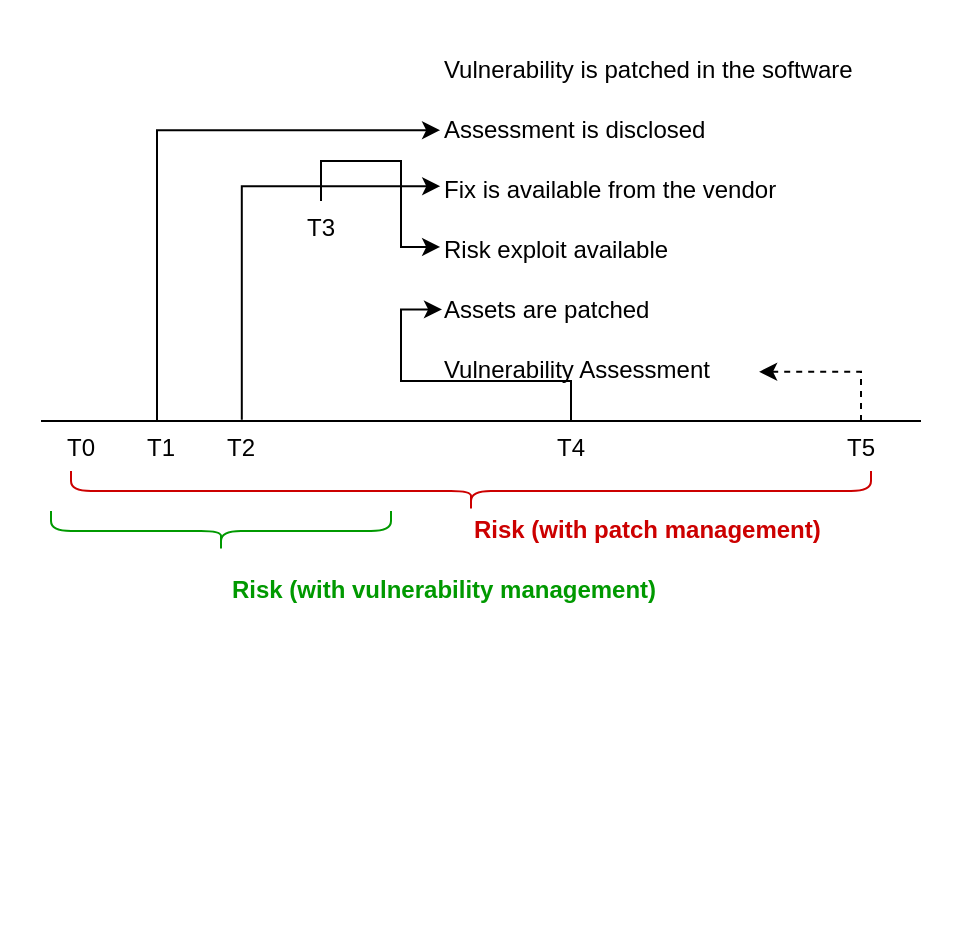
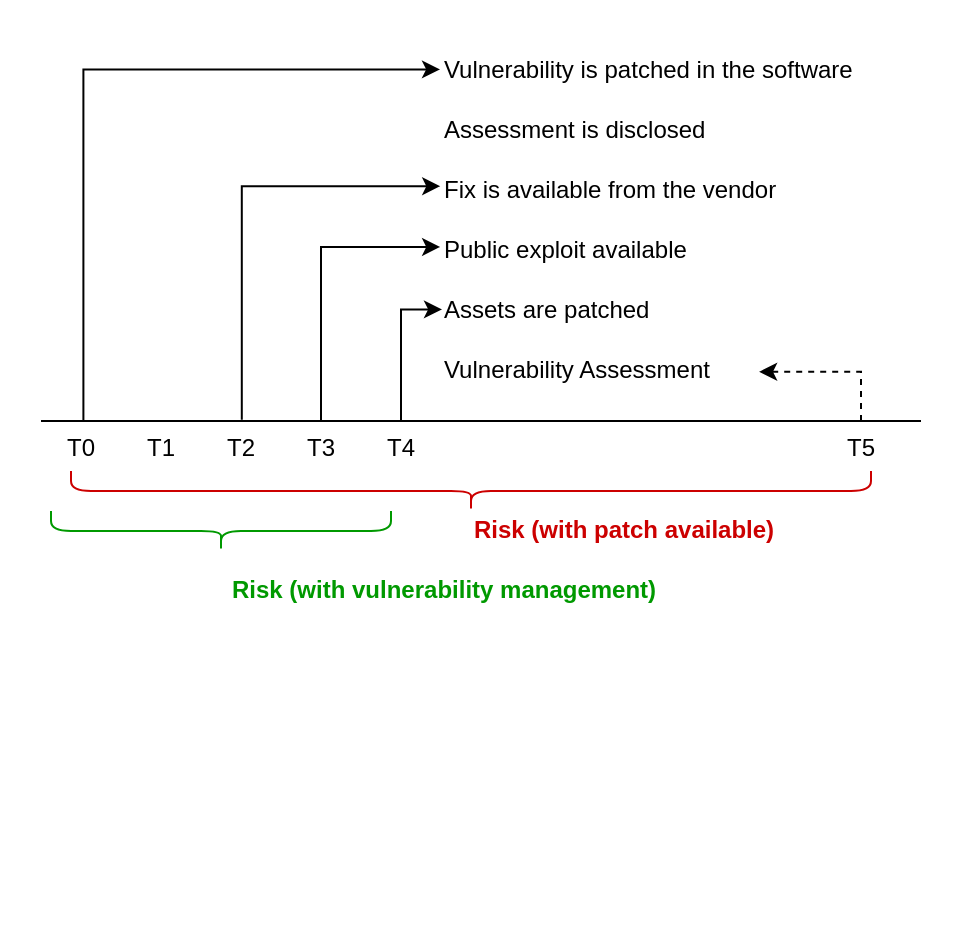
none -> (83, 72)
(157, 139) -> none
(321, 231) -> (321, 451)
(568, 251) -> (578, 251)
(571, 451) -> (401, 451)
(648, 531) -> (631, 531)
